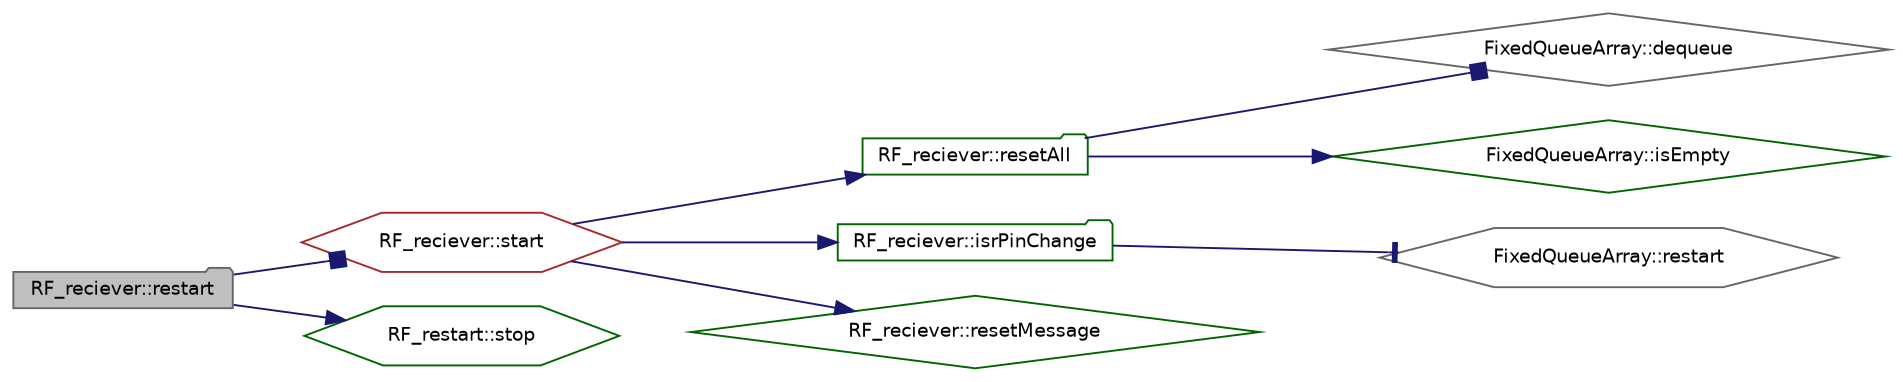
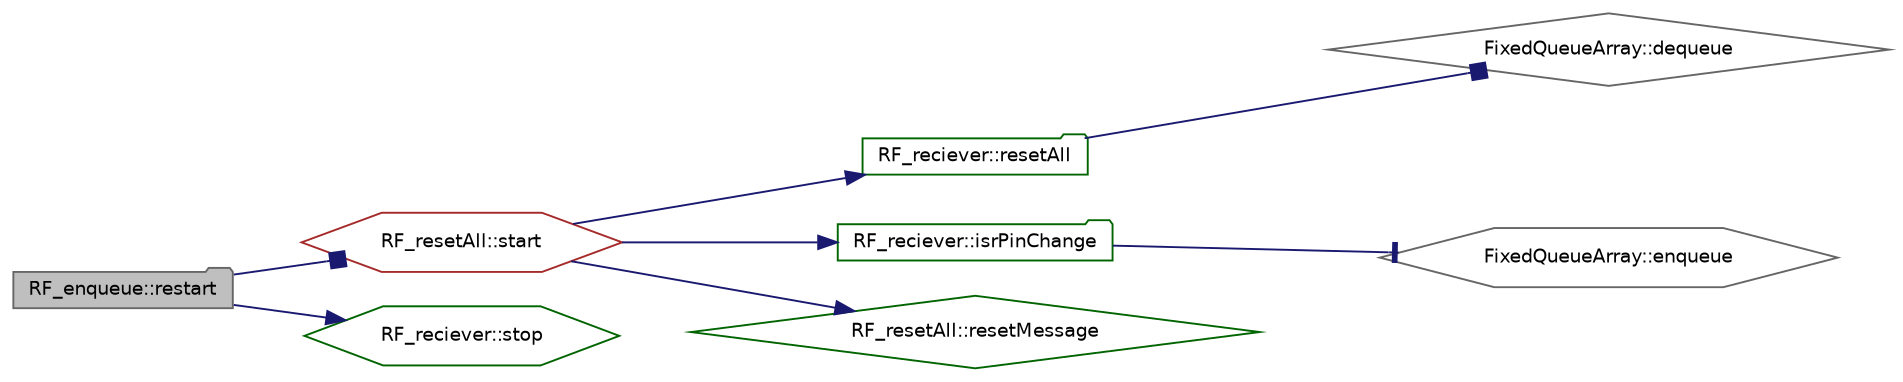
(1609, 156) -> none
(462, 242) -> (462, 242)
(1609, 258) -> (1609, 258)
(123, 290) -> (123, 290)
(975, 332) -> (975, 332)
(462, 336) -> (462, 336)
